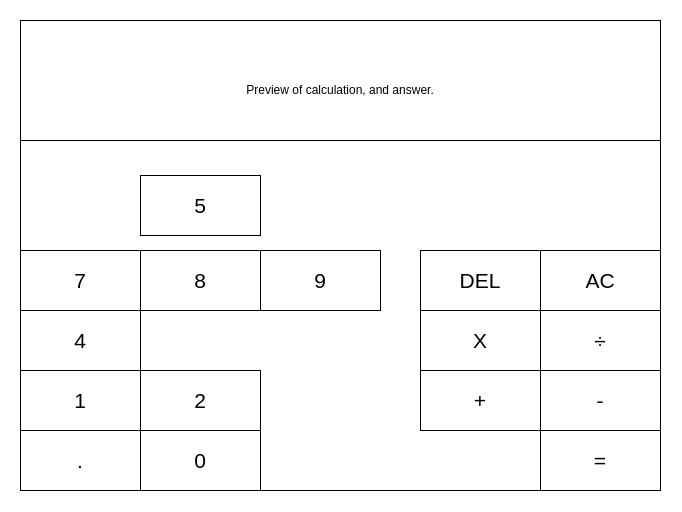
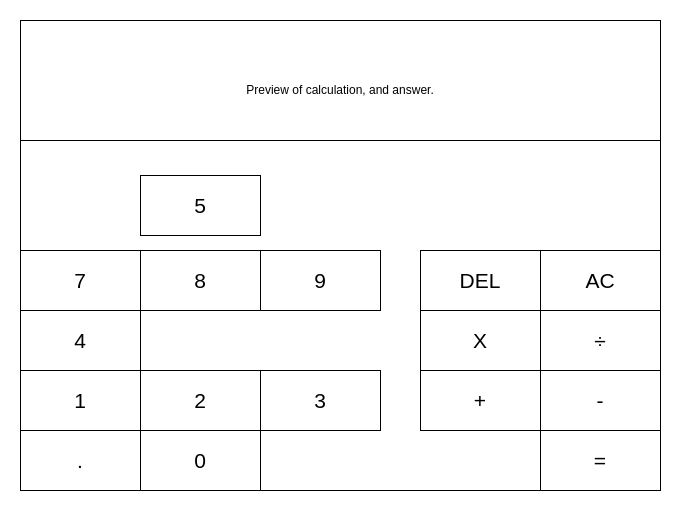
none -> (321, 401)
